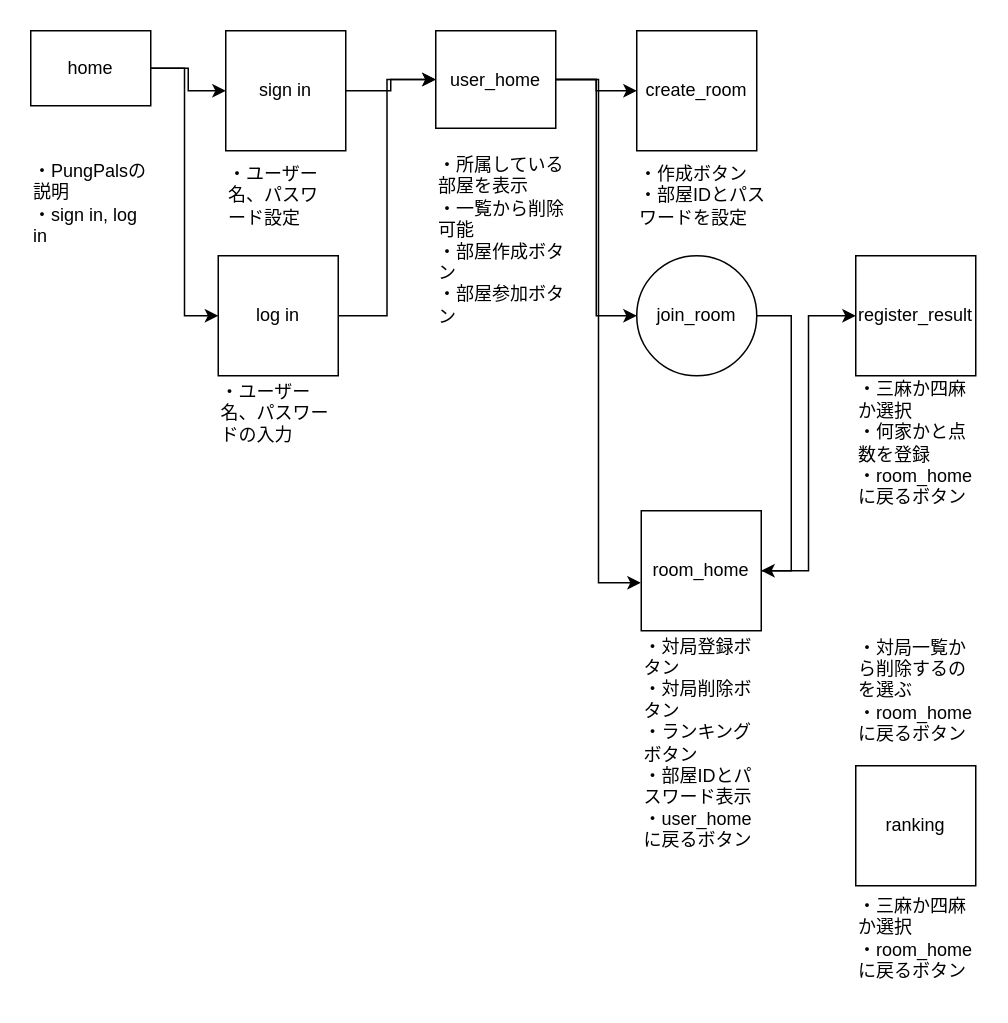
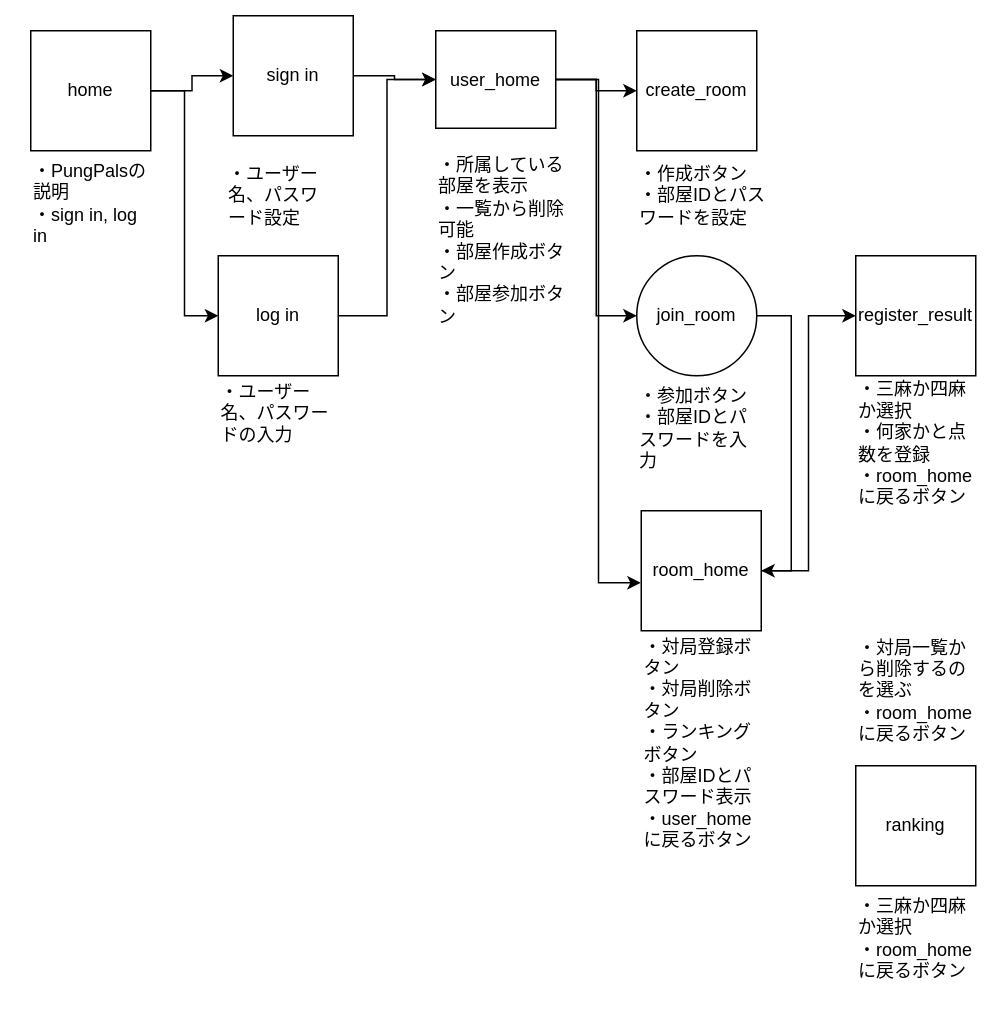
(91, 68) -> (91, 91)
(286, 91) -> (293, 76)
none -> (694, 428)
